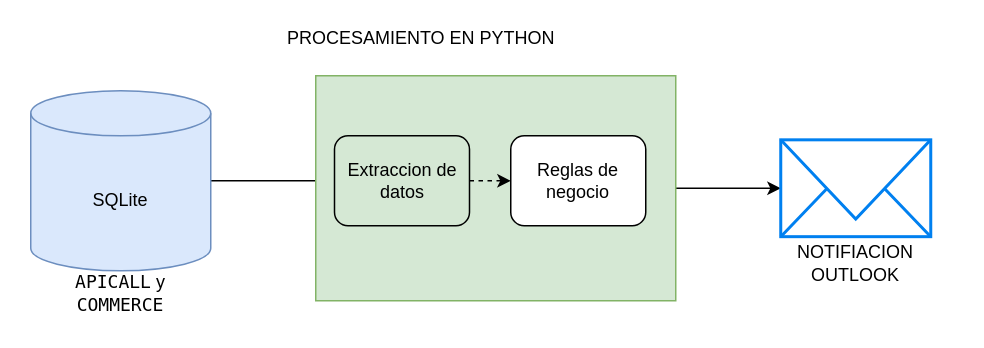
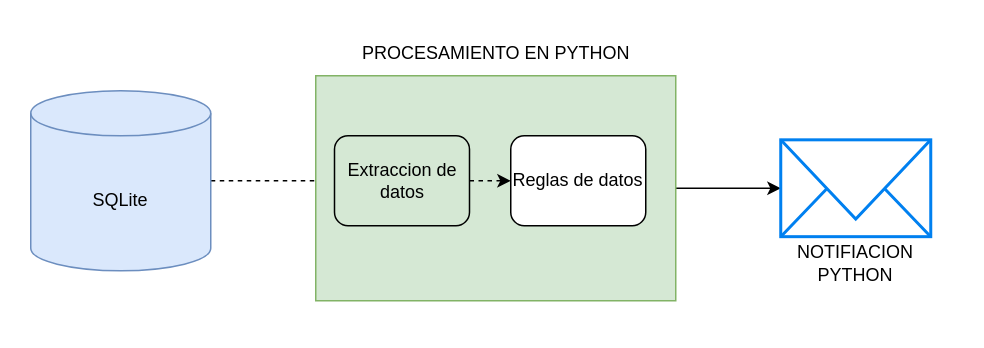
(421, 38) -> (496, 53)
(264, 181) -> (264, 181)
(578, 181) -> (578, 181)
(856, 263) -> (856, 263)
(121, 293) -> none
